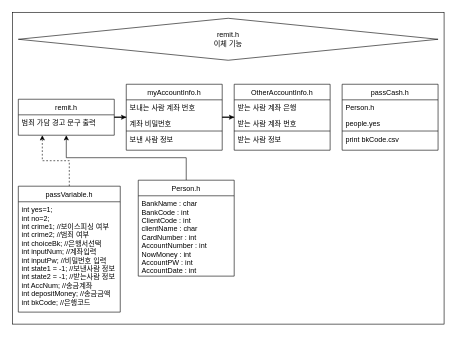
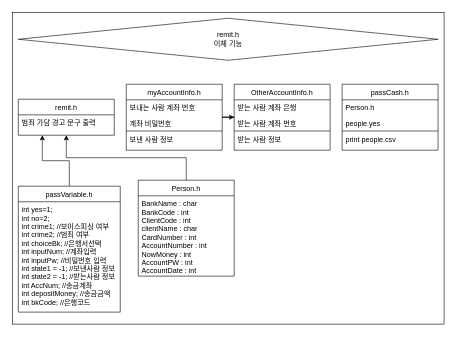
(121, 117) -> none
(375, 139) -> (374, 139)
(57, 161) -> (57, 161)
